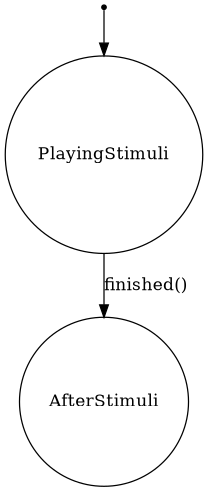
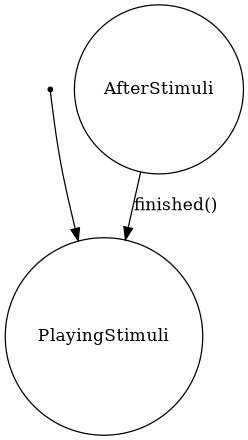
(104, 279) -> (134, 200)
